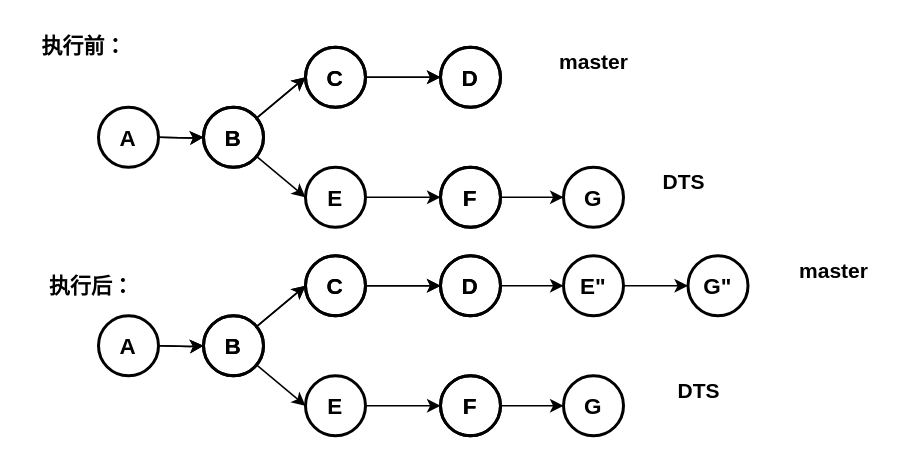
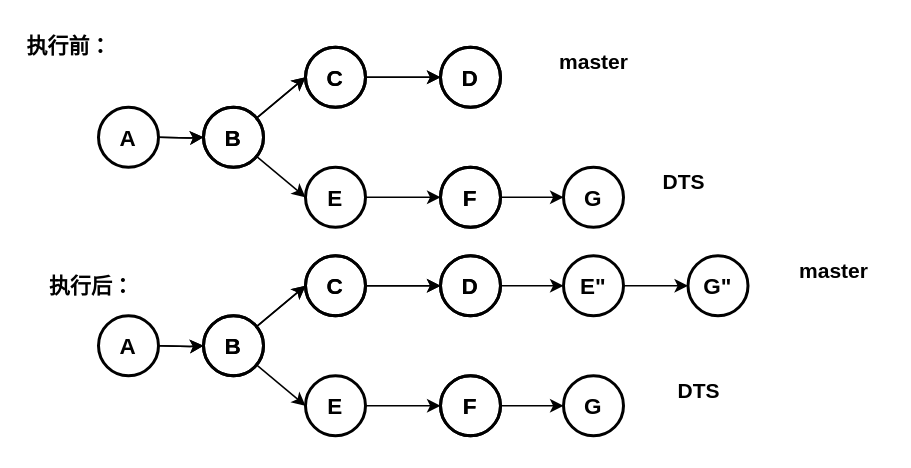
(83, 46) -> (68, 46)
